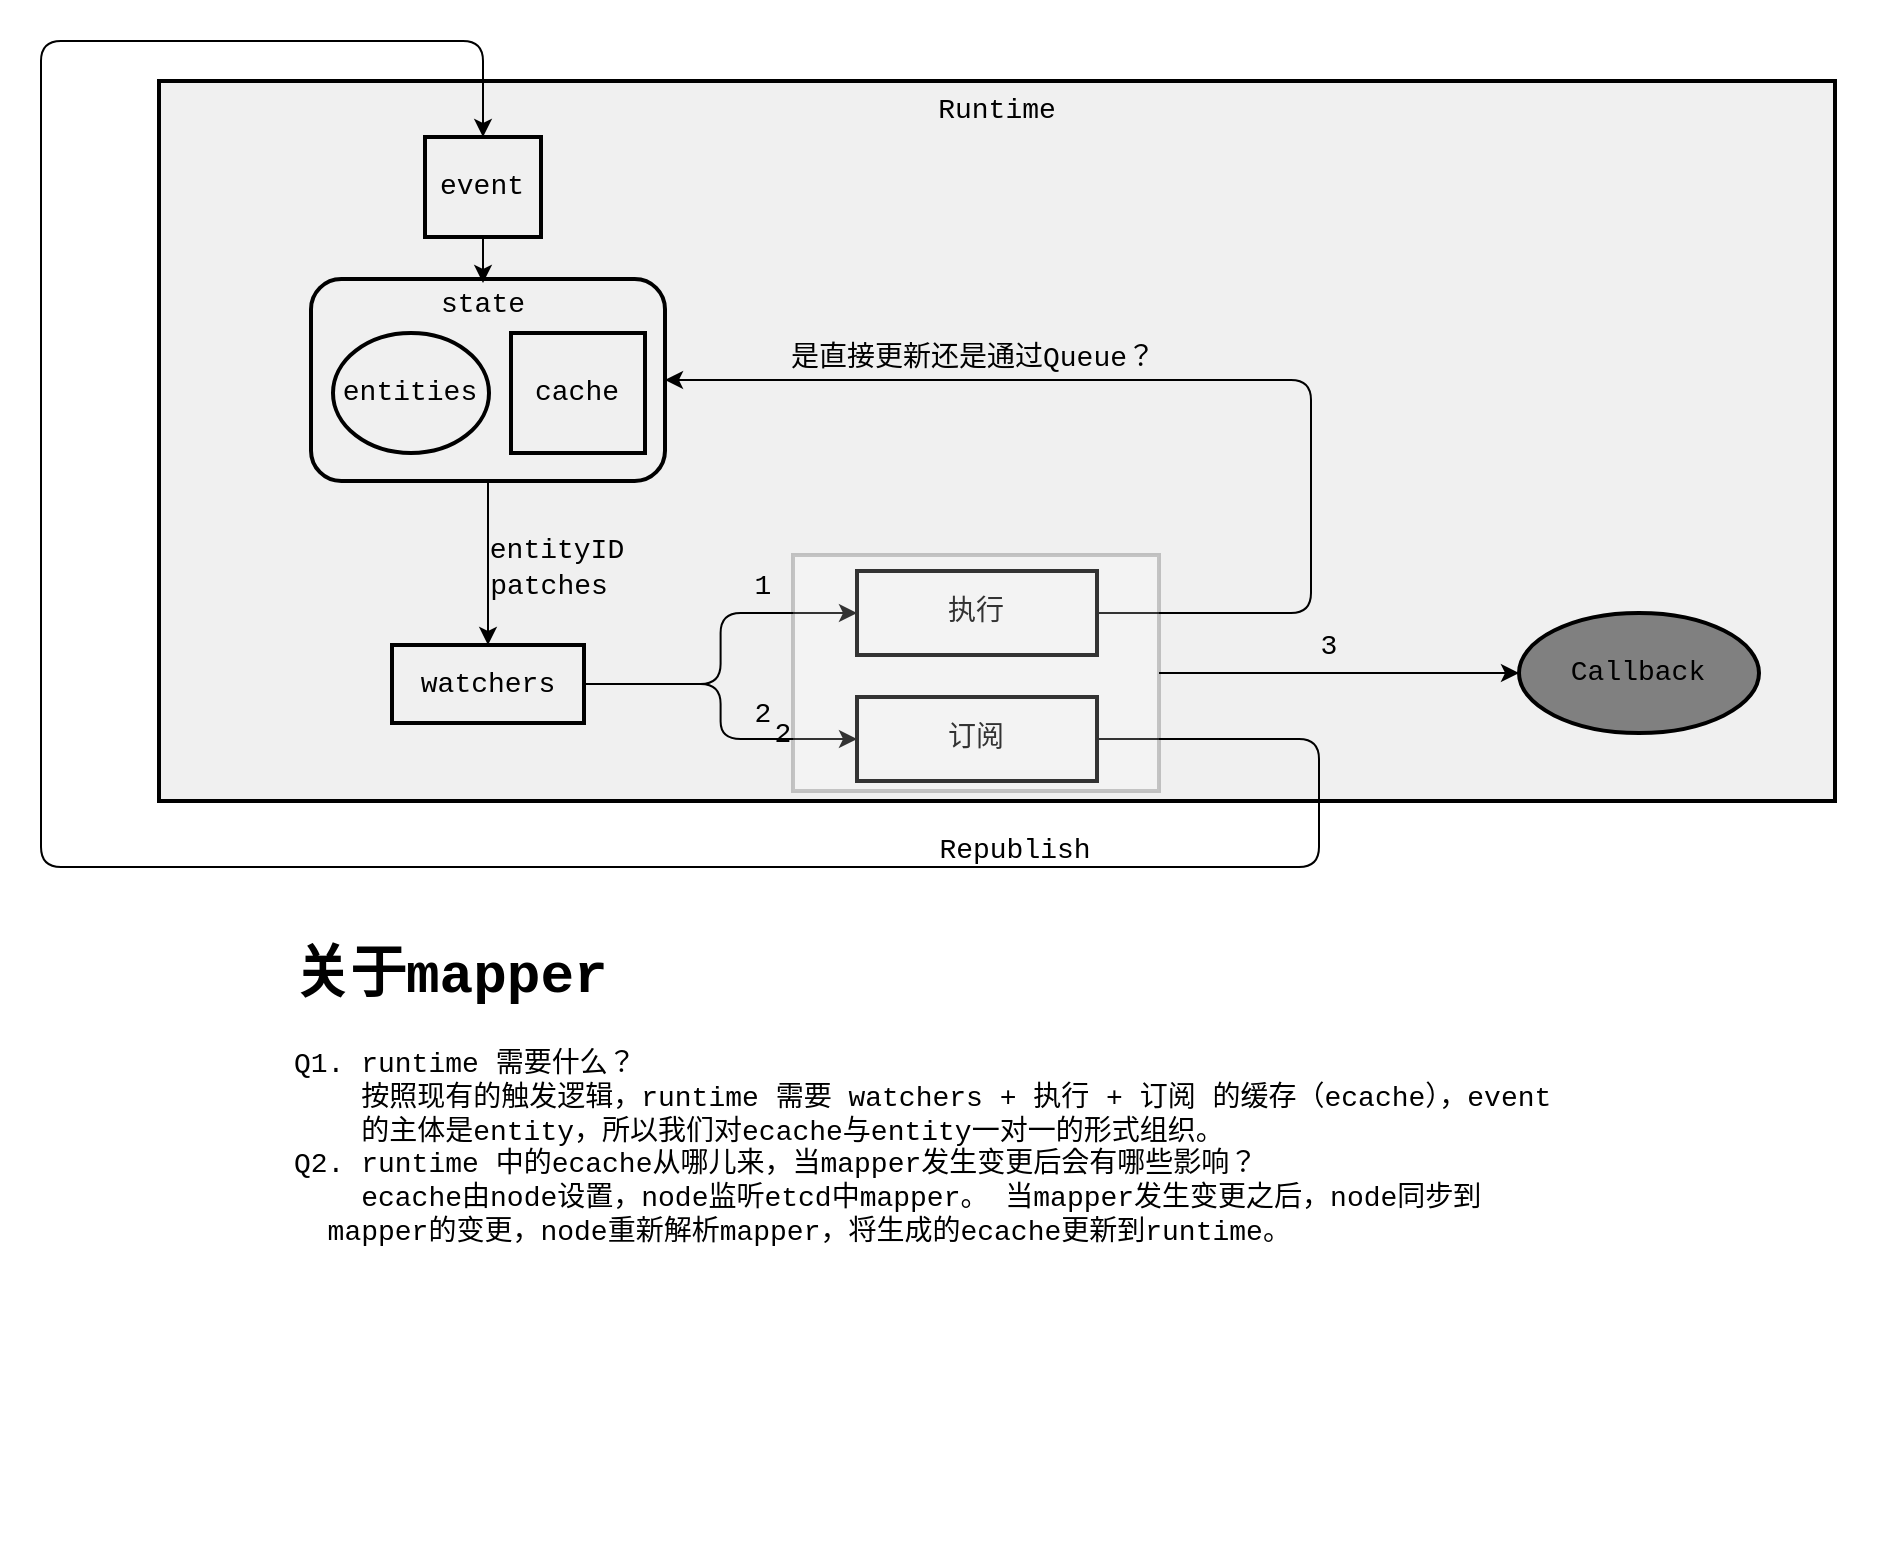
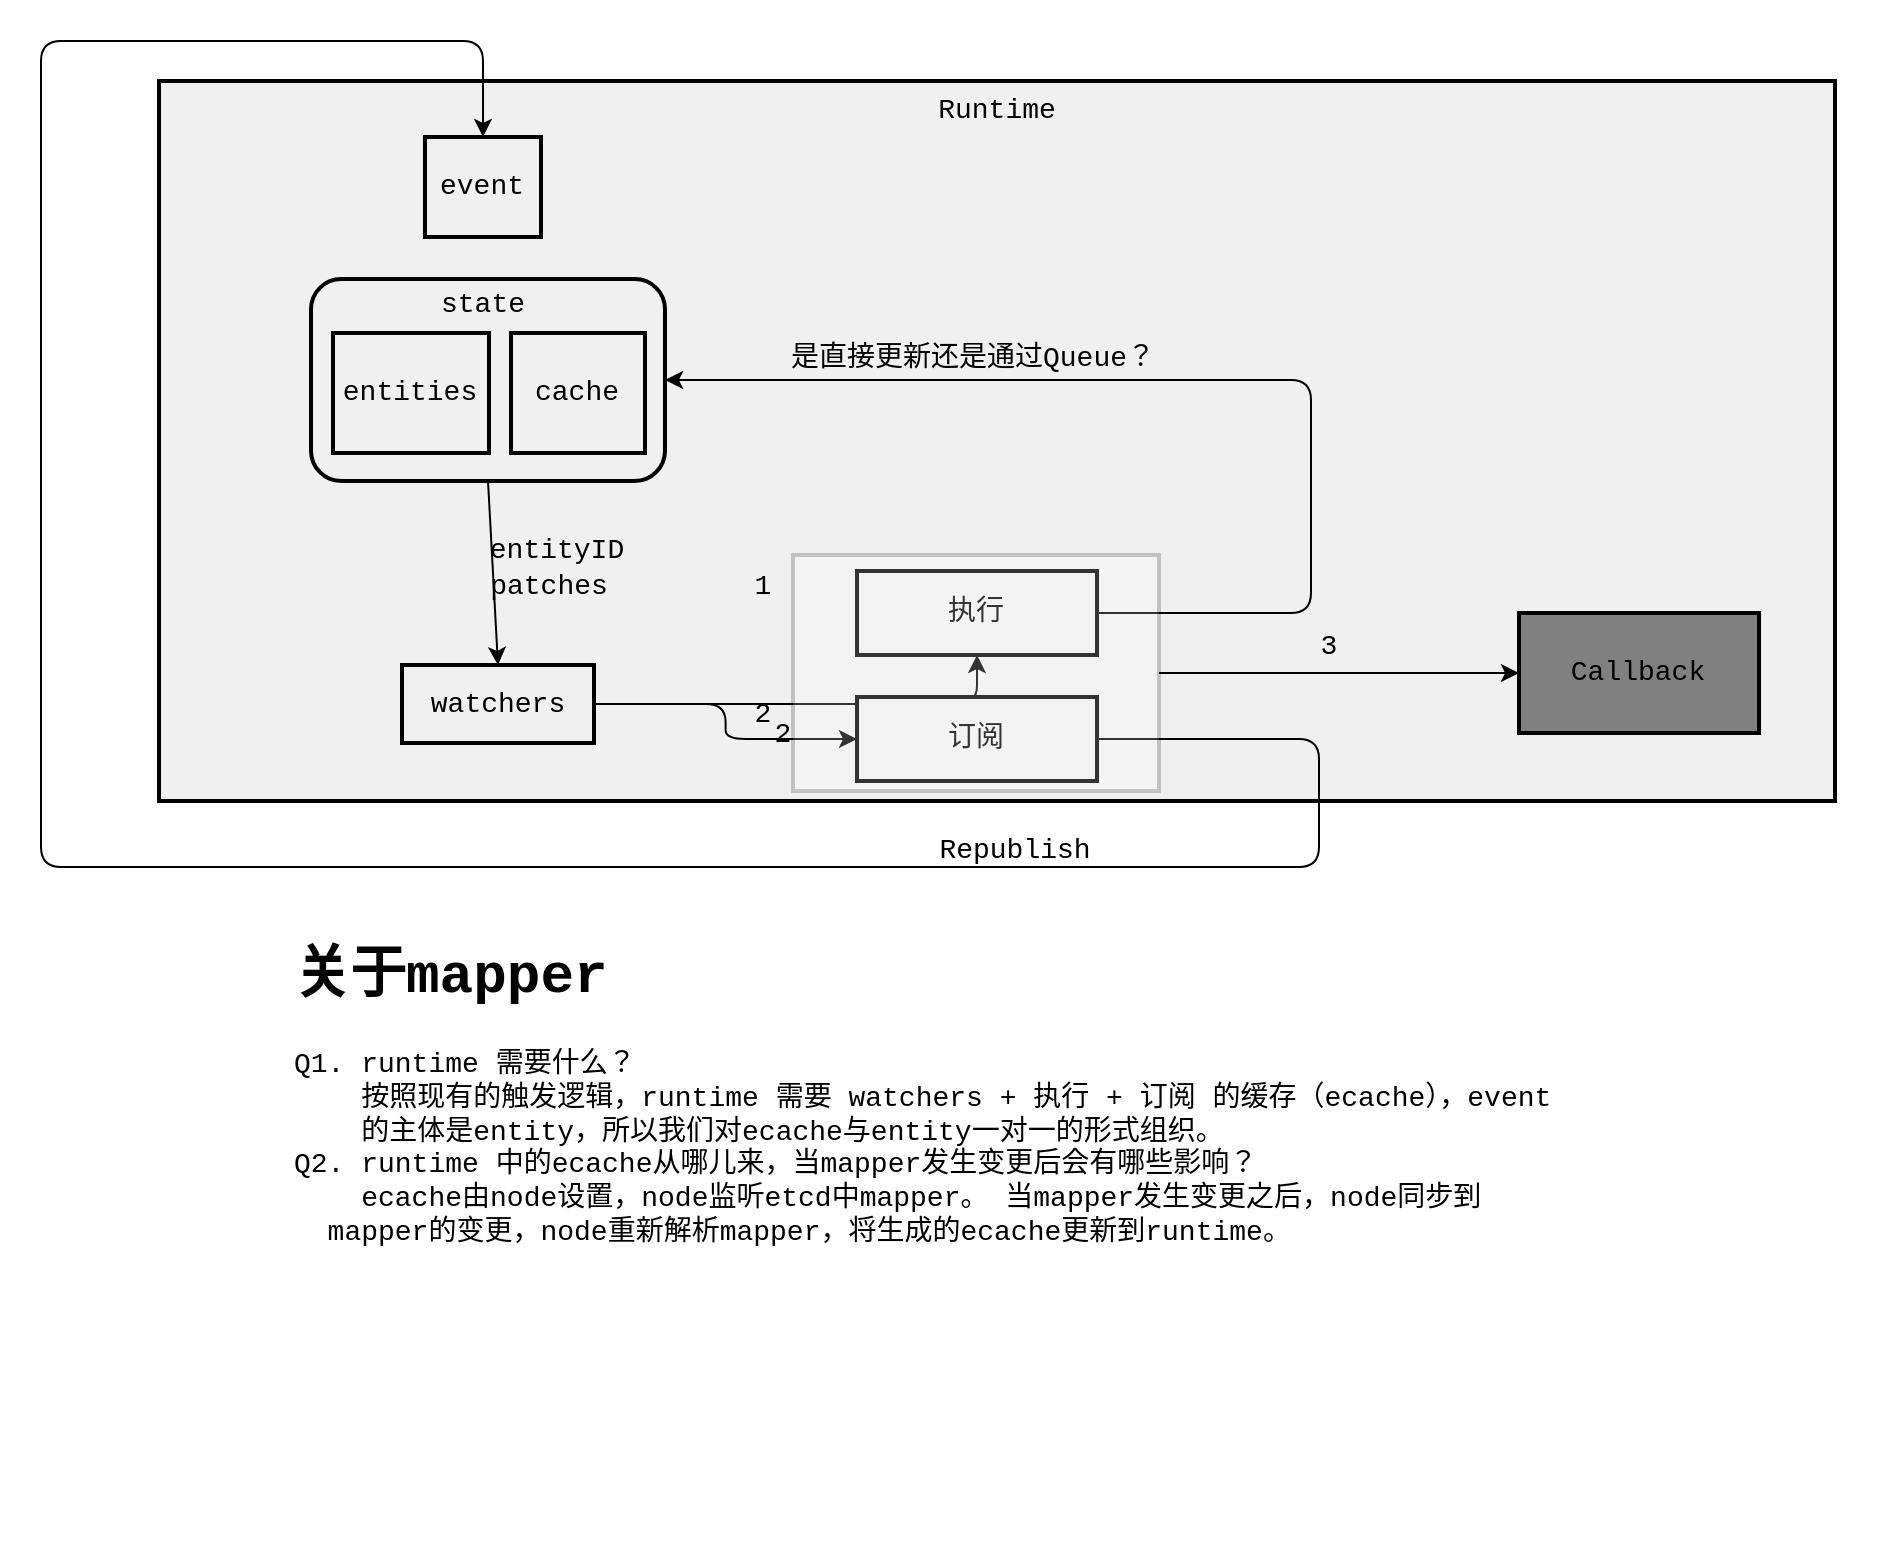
(483, 253) -> none
(411, 393) -> (411, 393)
(1639, 673) -> (1639, 673)
(488, 684) -> (498, 704)
